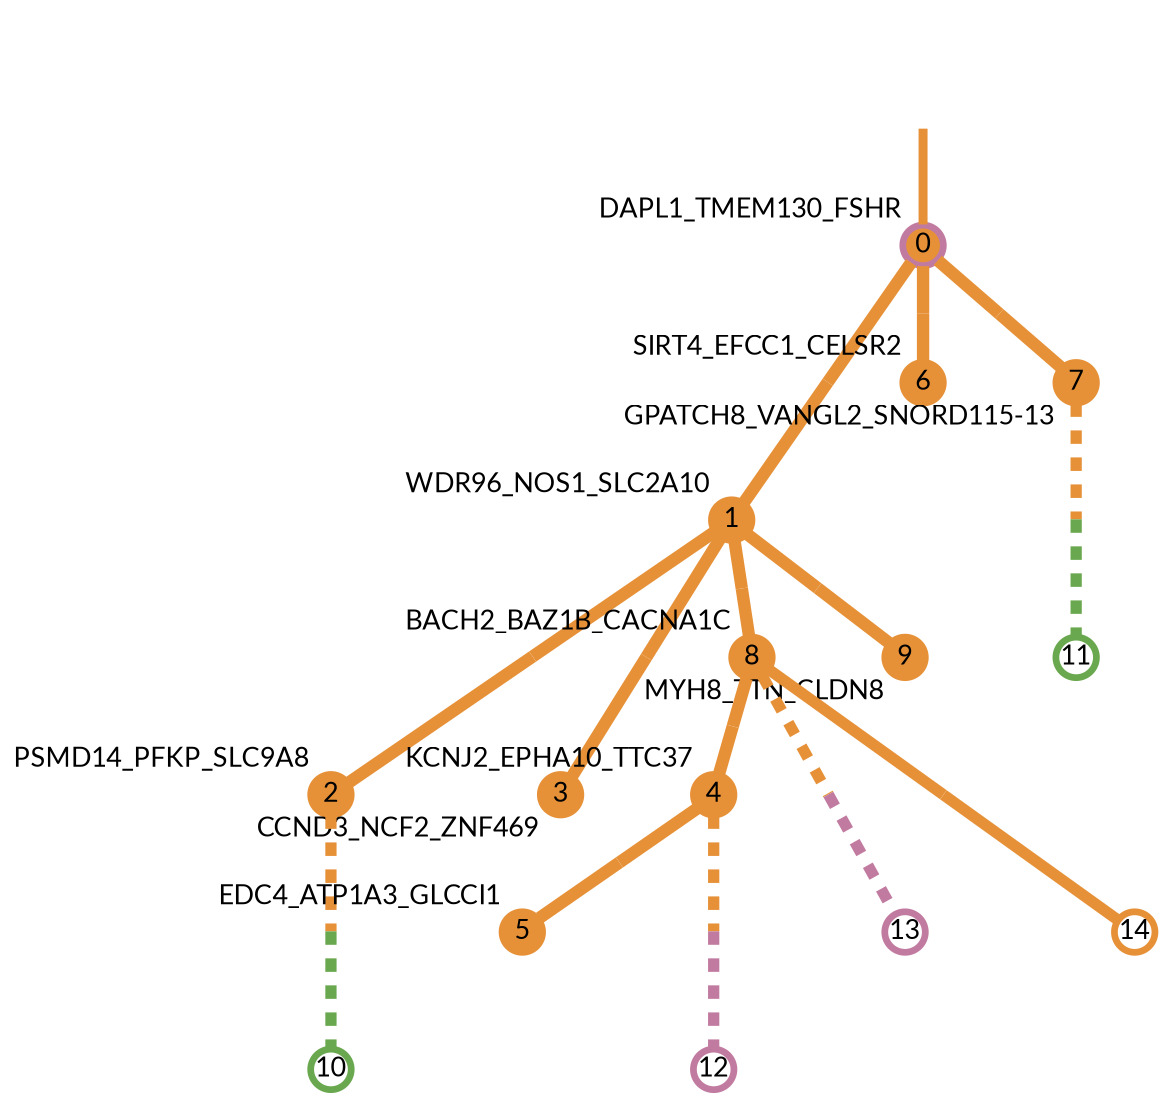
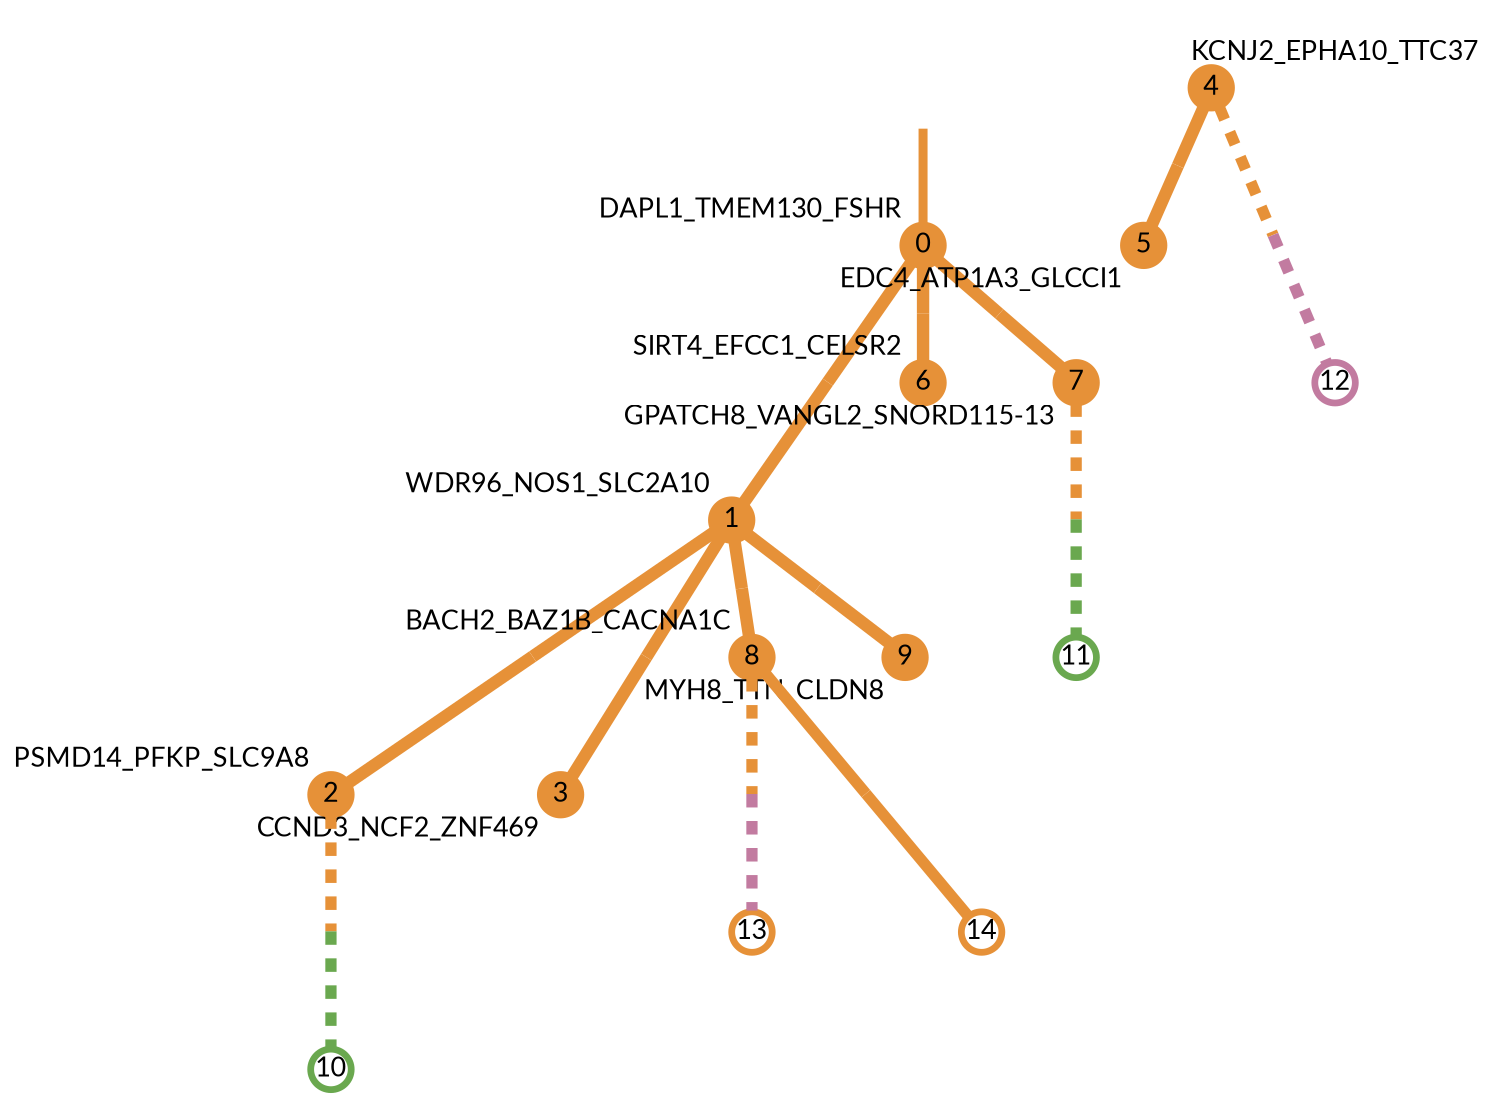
(923, 245) -> (923, 245)
(733, 726) -> none
(905, 932) -> (752, 932)
